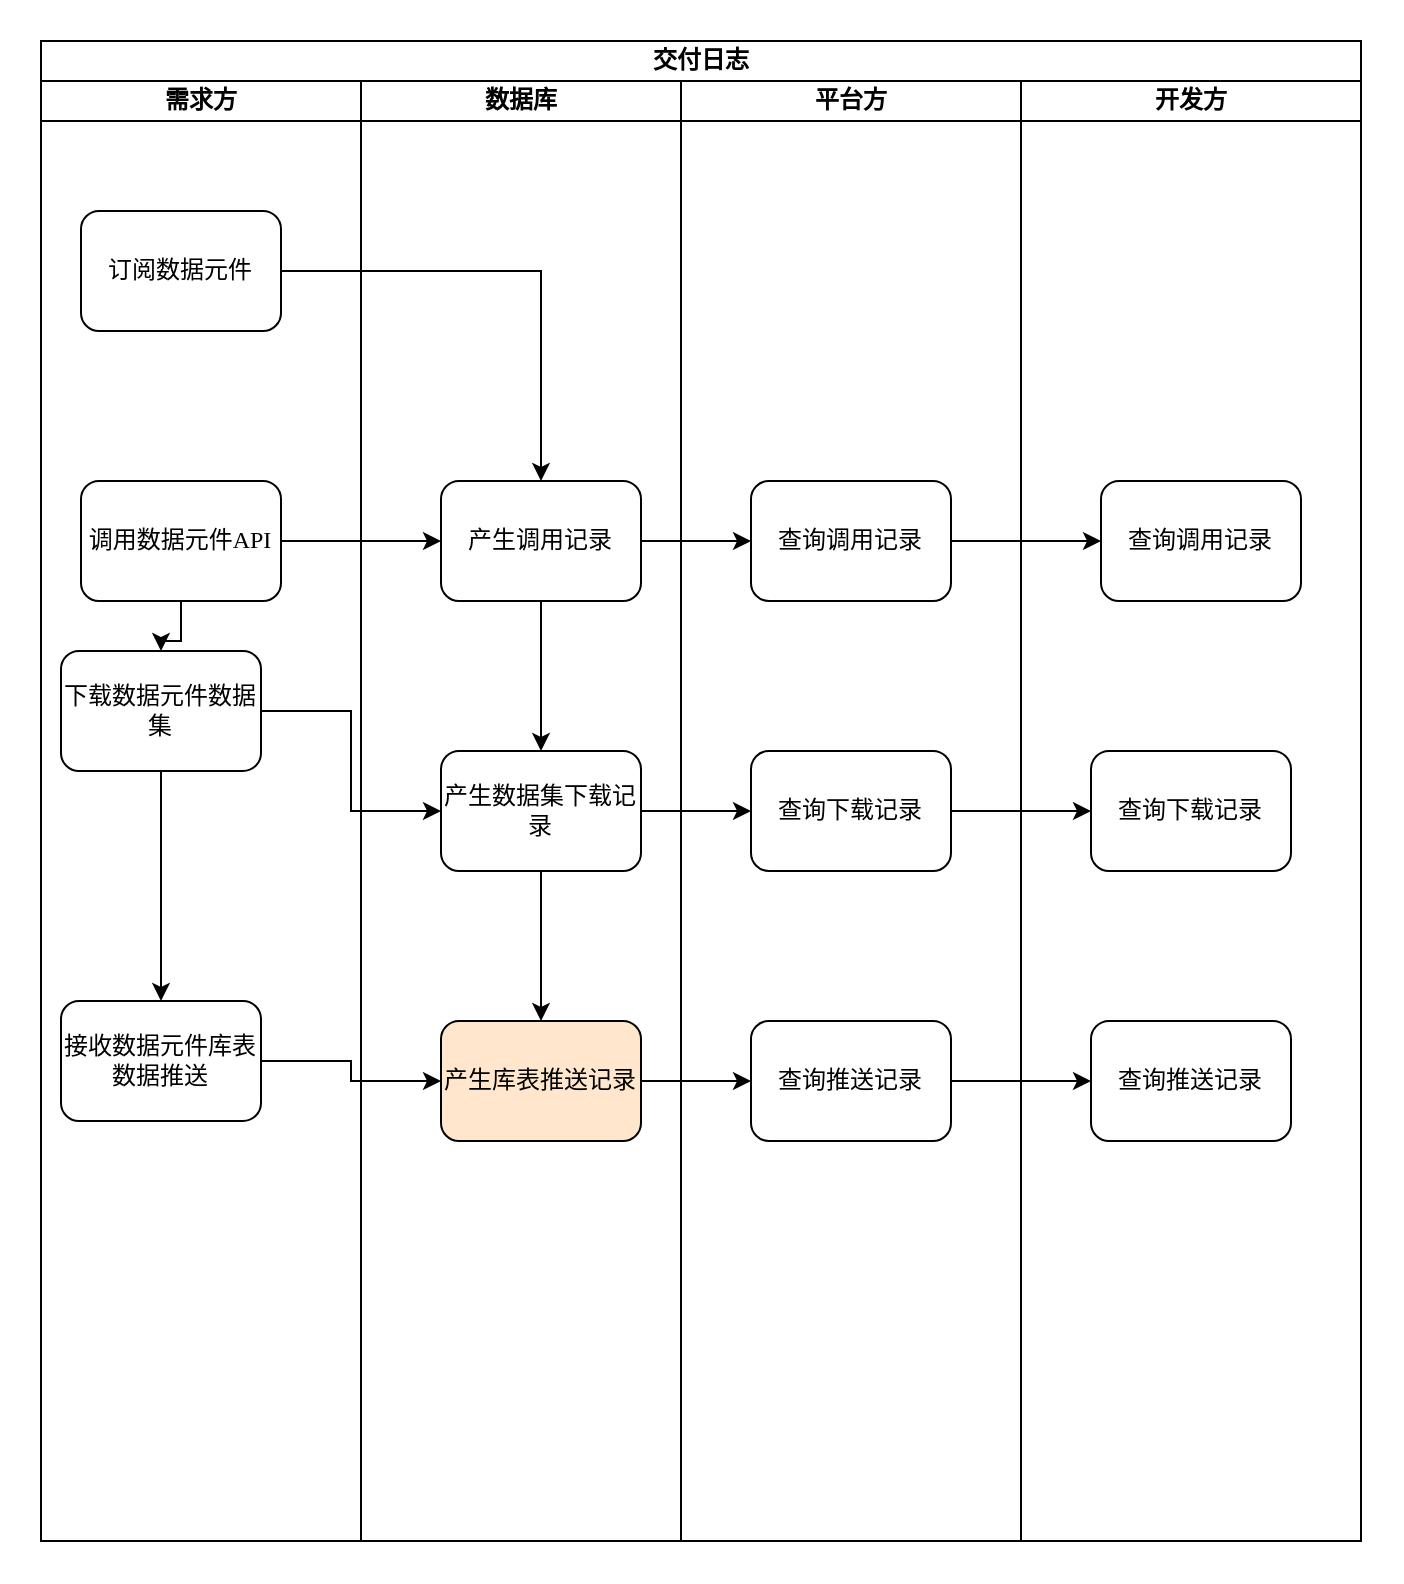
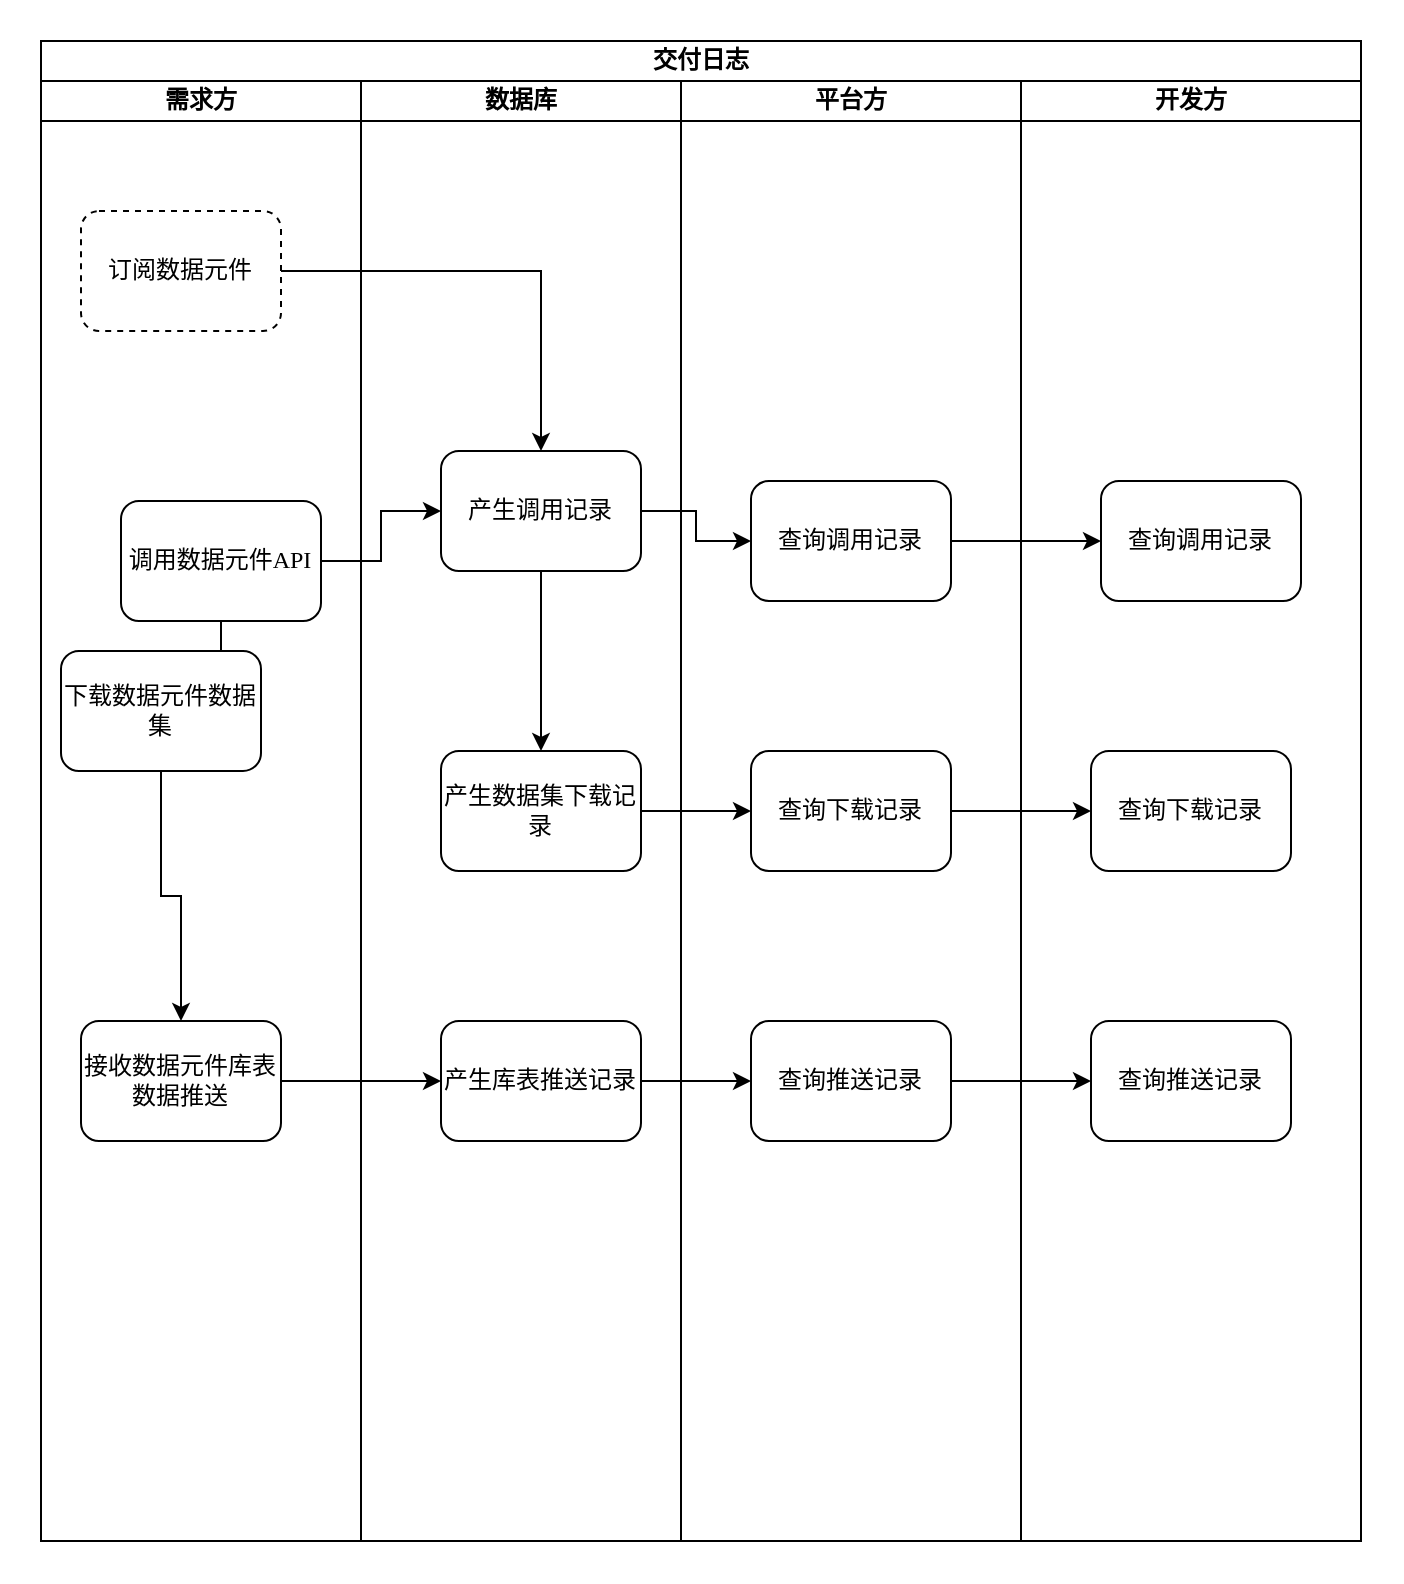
(181, 271) -> (181, 271)
(181, 541) -> (221, 561)
(541, 541) -> (541, 511)
(351, 719) -> none
(541, 939) -> none
(161, 1061) -> (181, 1081)
(541, 1081) -> (541, 1081)
